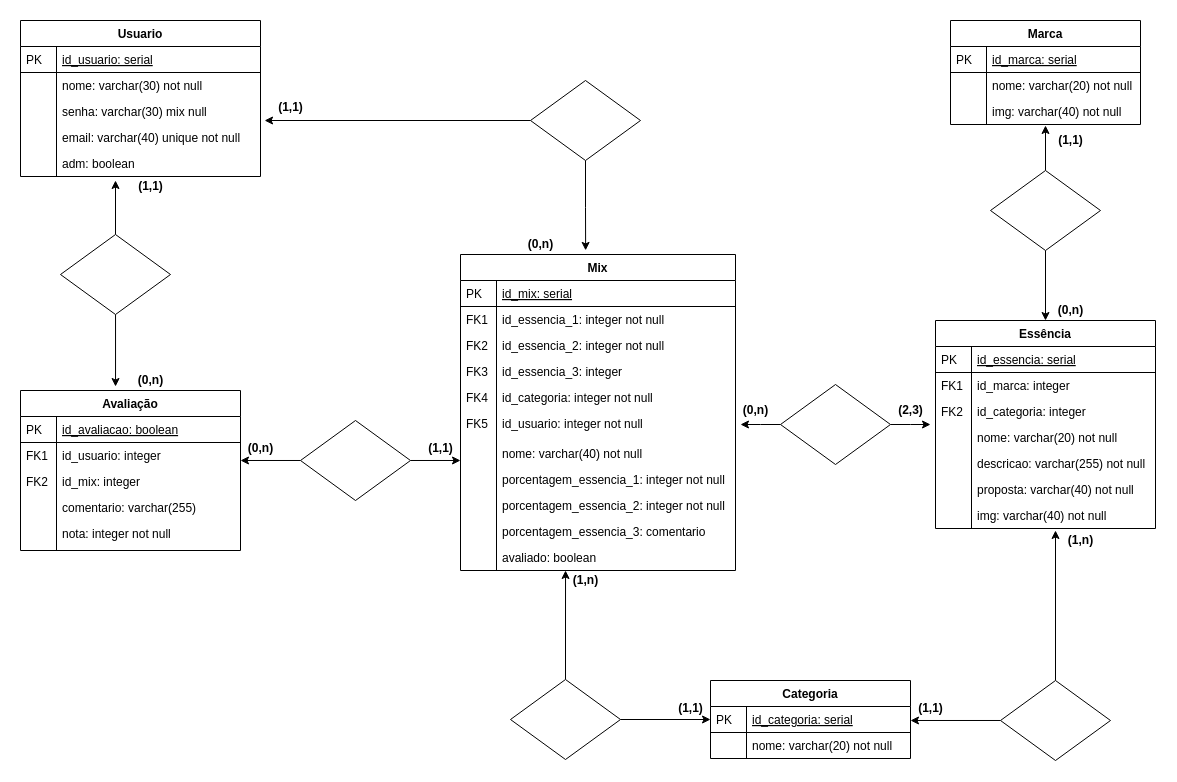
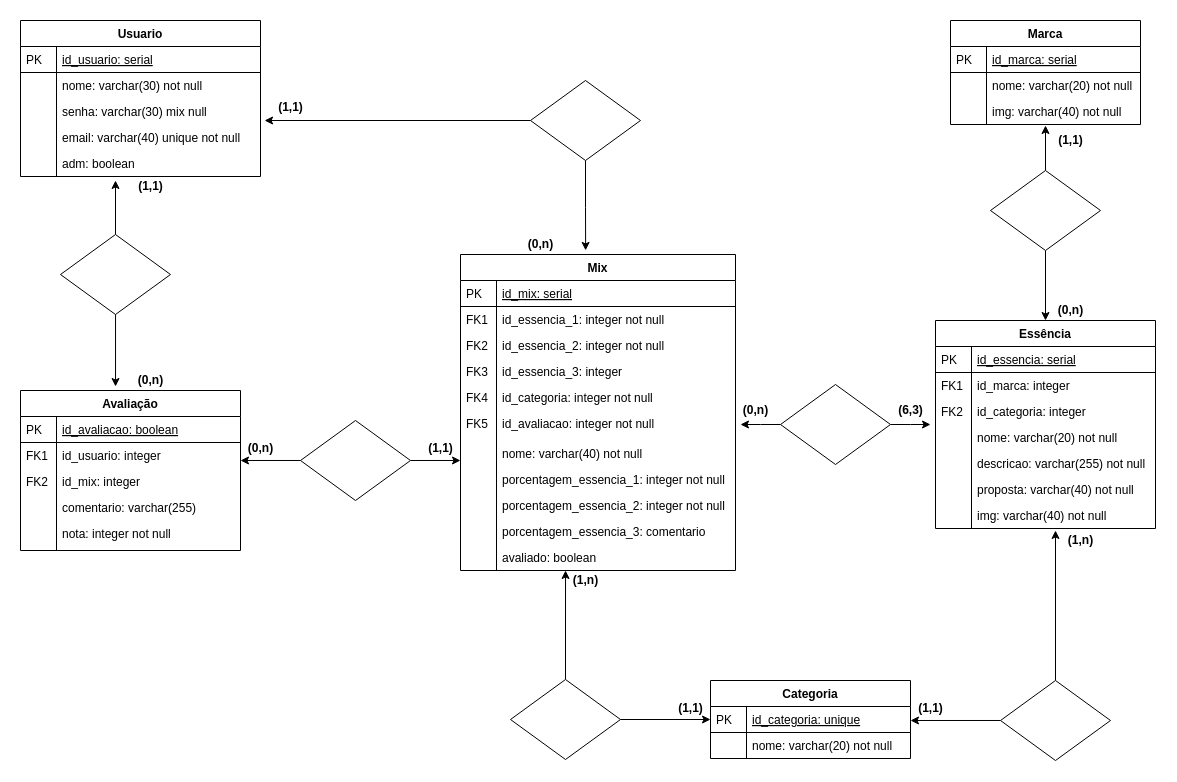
(911, 411) -> (911, 411)
(582, 424) -> (587, 424)
(810, 720) -> (811, 720)
